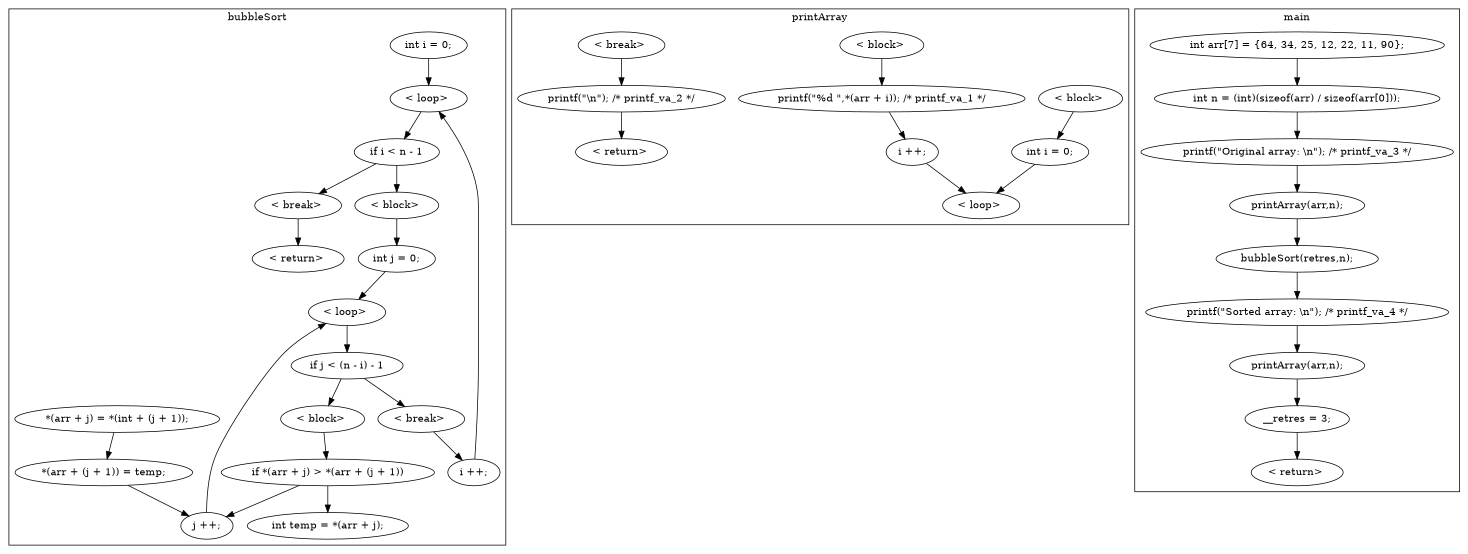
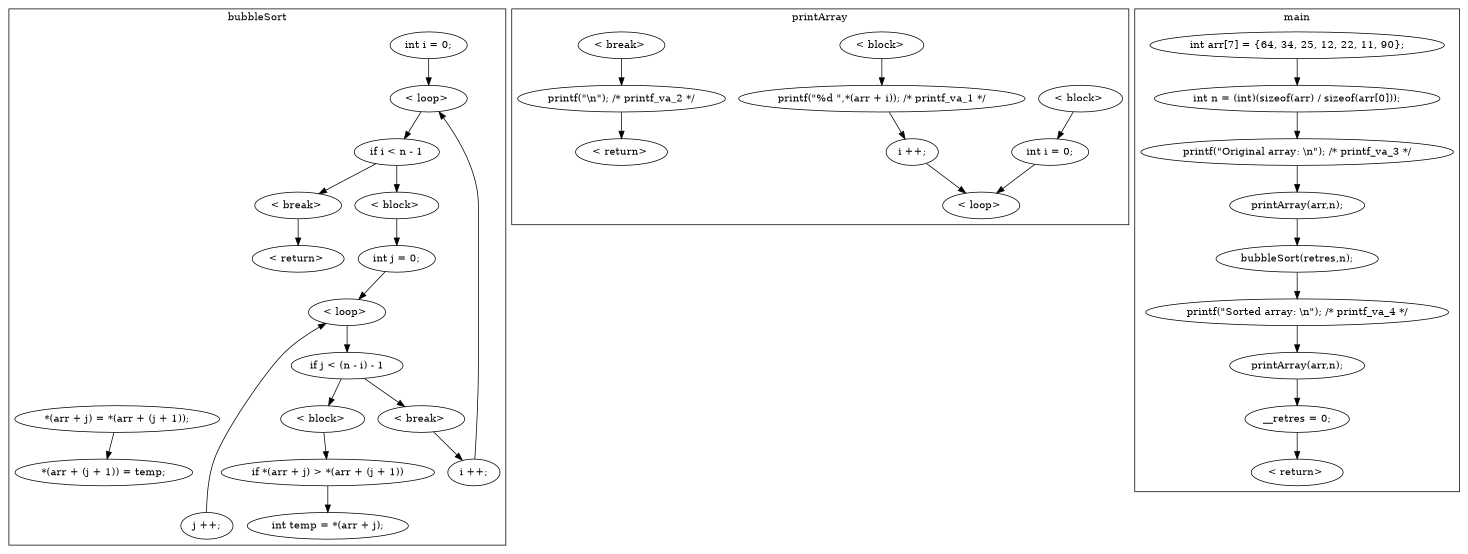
(117, 419) -> (117, 419)
(1297, 419) -> (1297, 419)
(155, 499) -> none
(266, 500) -> none
